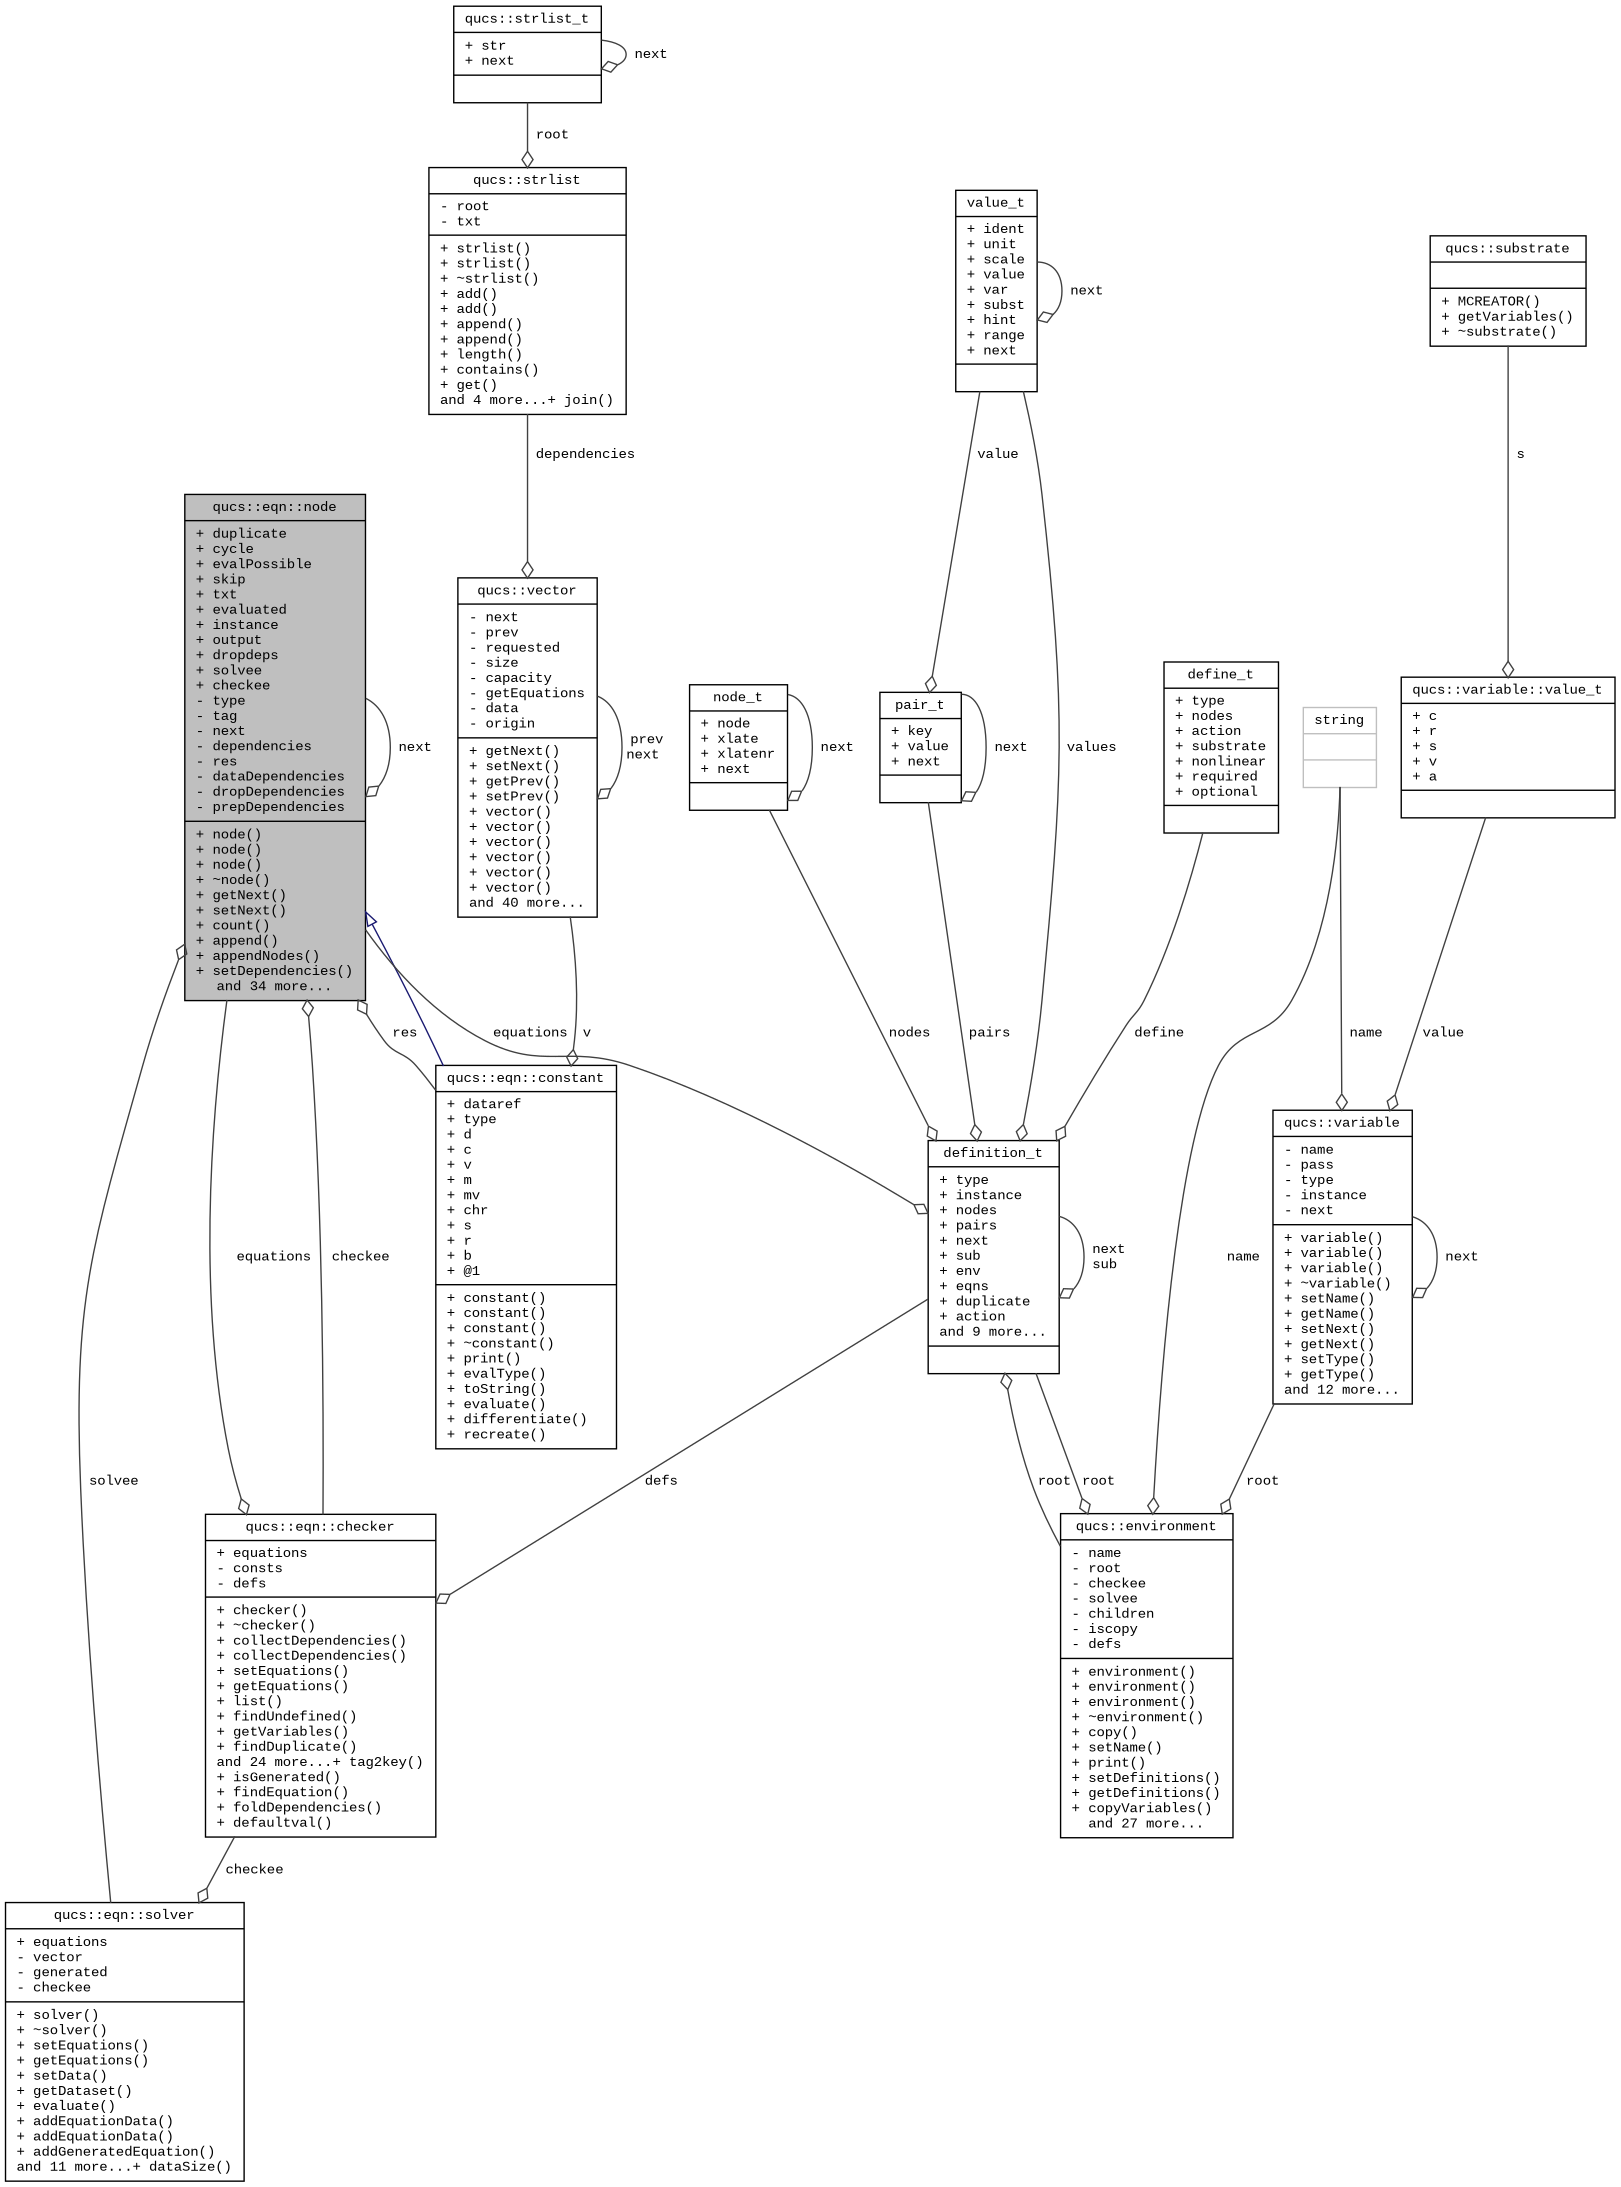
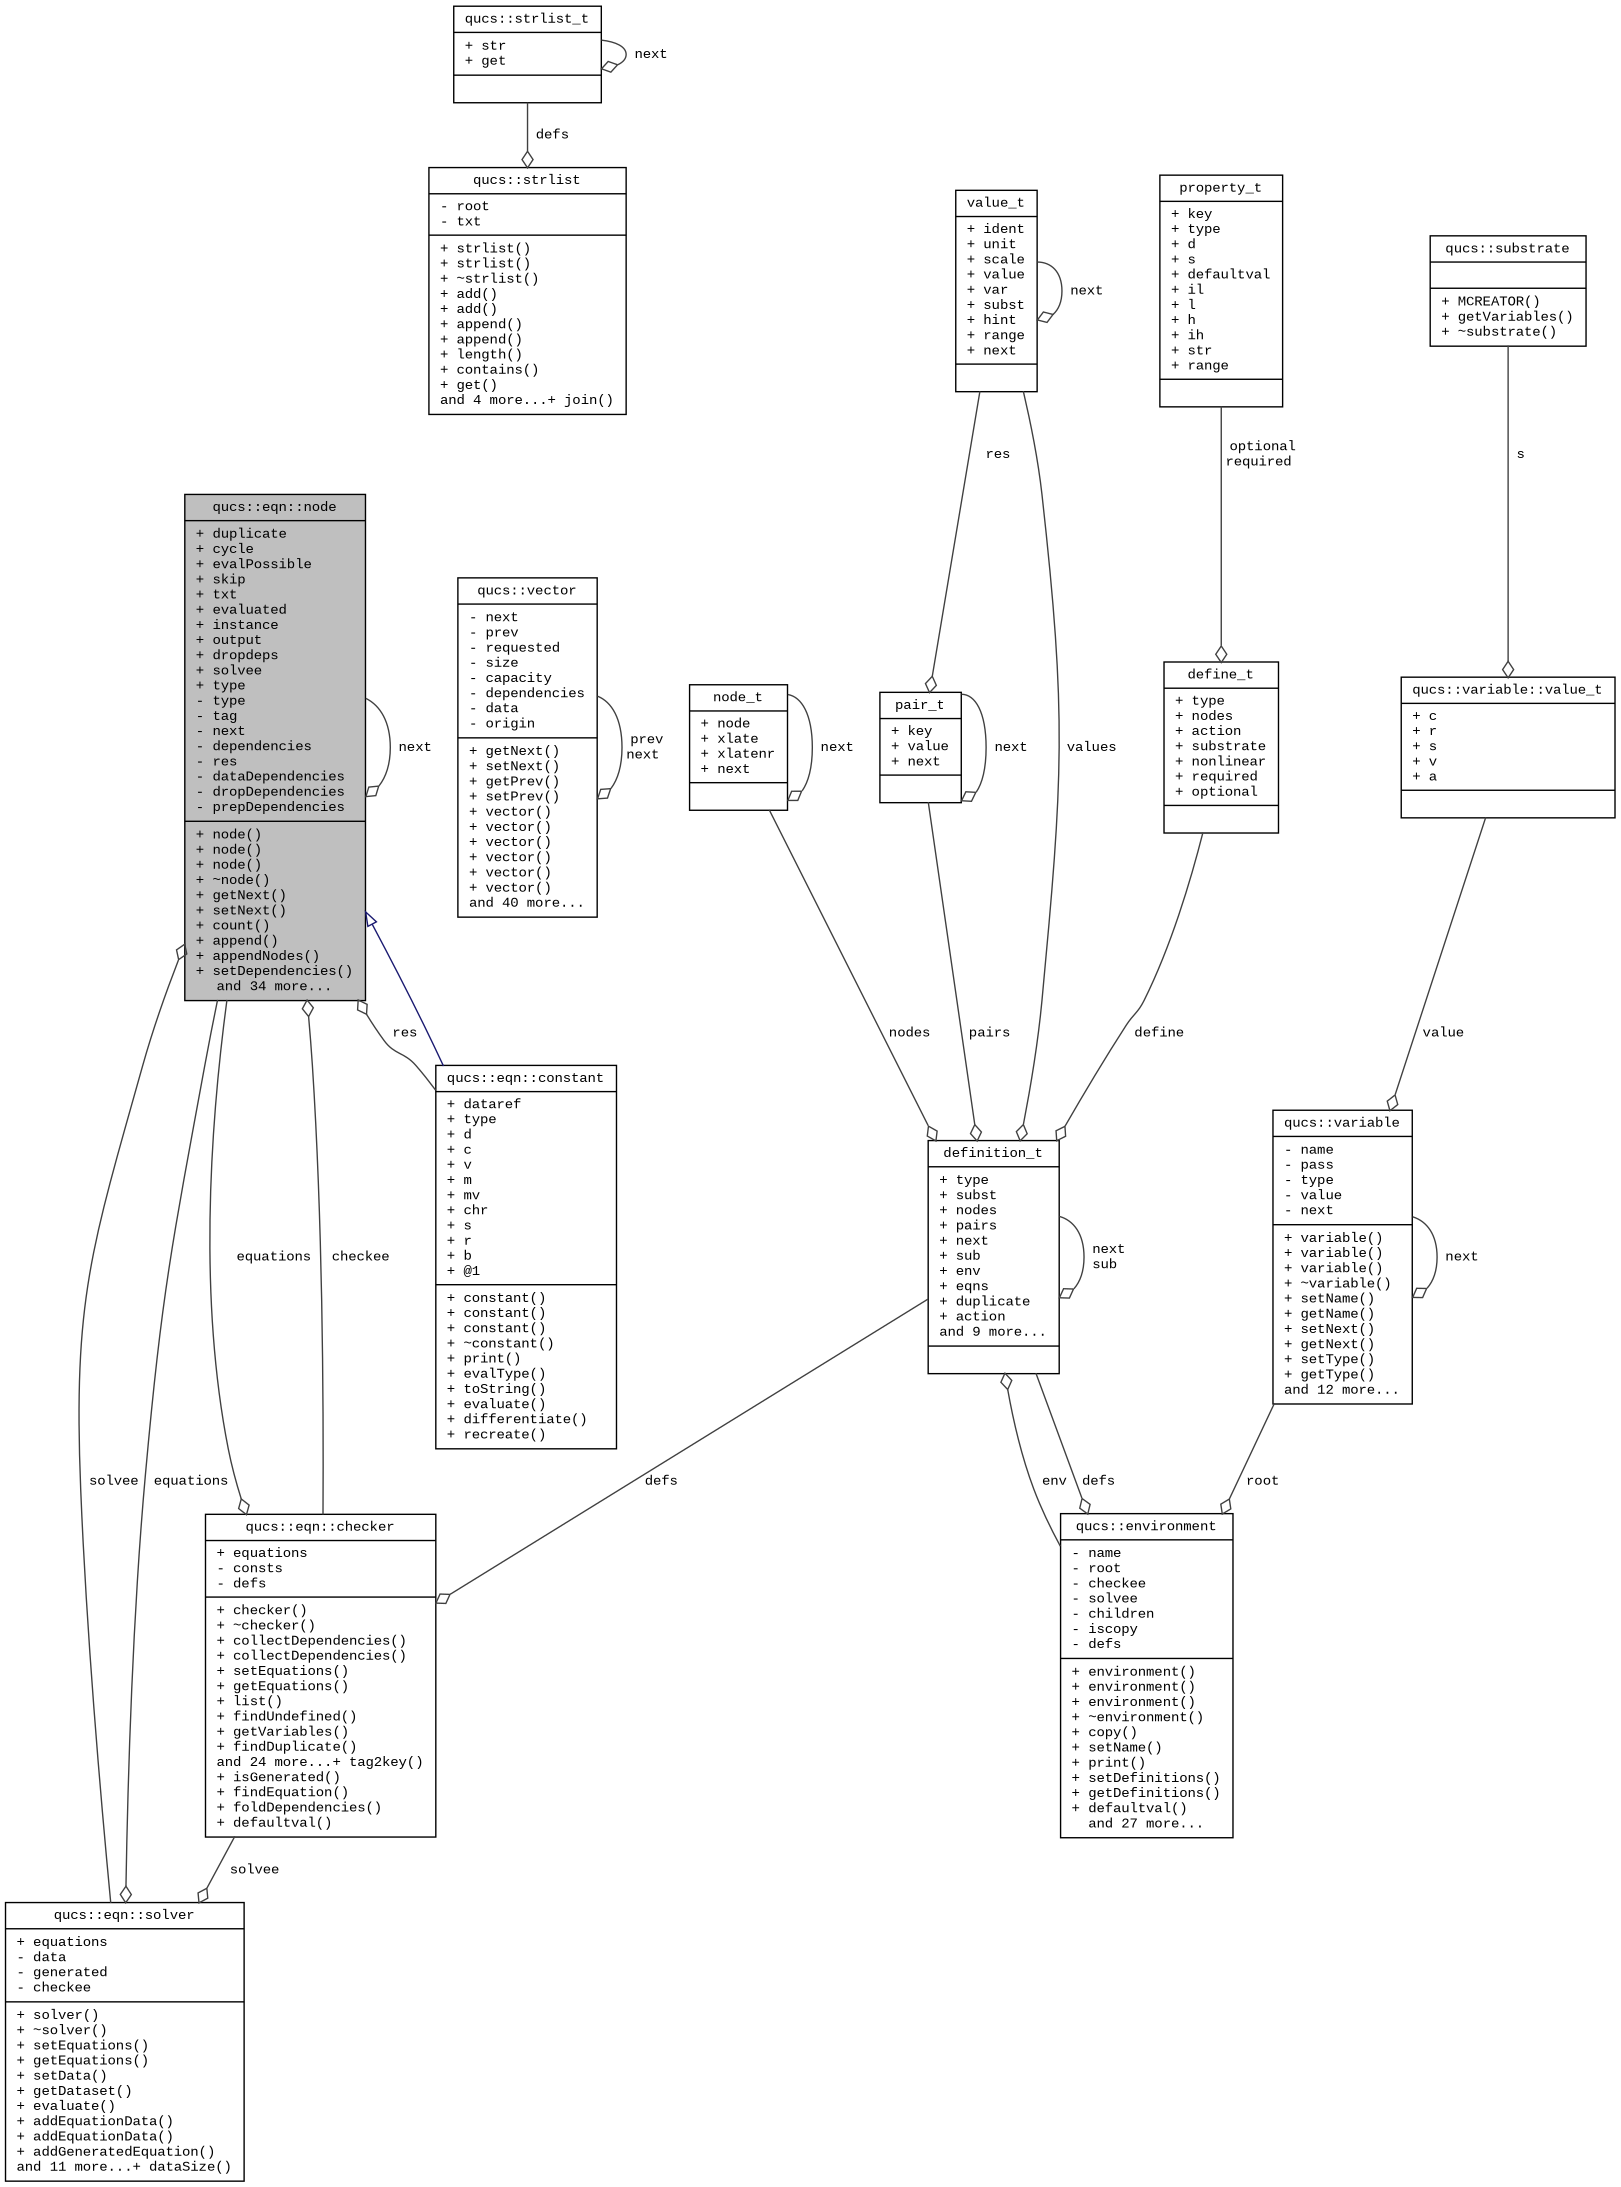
(490, 61) -> (486, 61)
(549, 135) -> (549, 135)
none -> (1221, 291)
(994, 454) -> (994, 454)
(528, 488) -> none
(234, 685) -> (221, 685)
(528, 693) -> (528, 693)
(1340, 748) -> none
(576, 983) -> none
(632, 1066) -> (149, 1440)
(981, 1195) -> (969, 1195)
(1326, 1195) -> (1314, 1195)
(1051, 1481) -> (1051, 1481)
(1095, 1481) -> (1095, 1481)
(1143, 1808) -> (1130, 1808)
(251, 1870) -> (251, 1870)
(50, 1957) -> (42, 1957)
